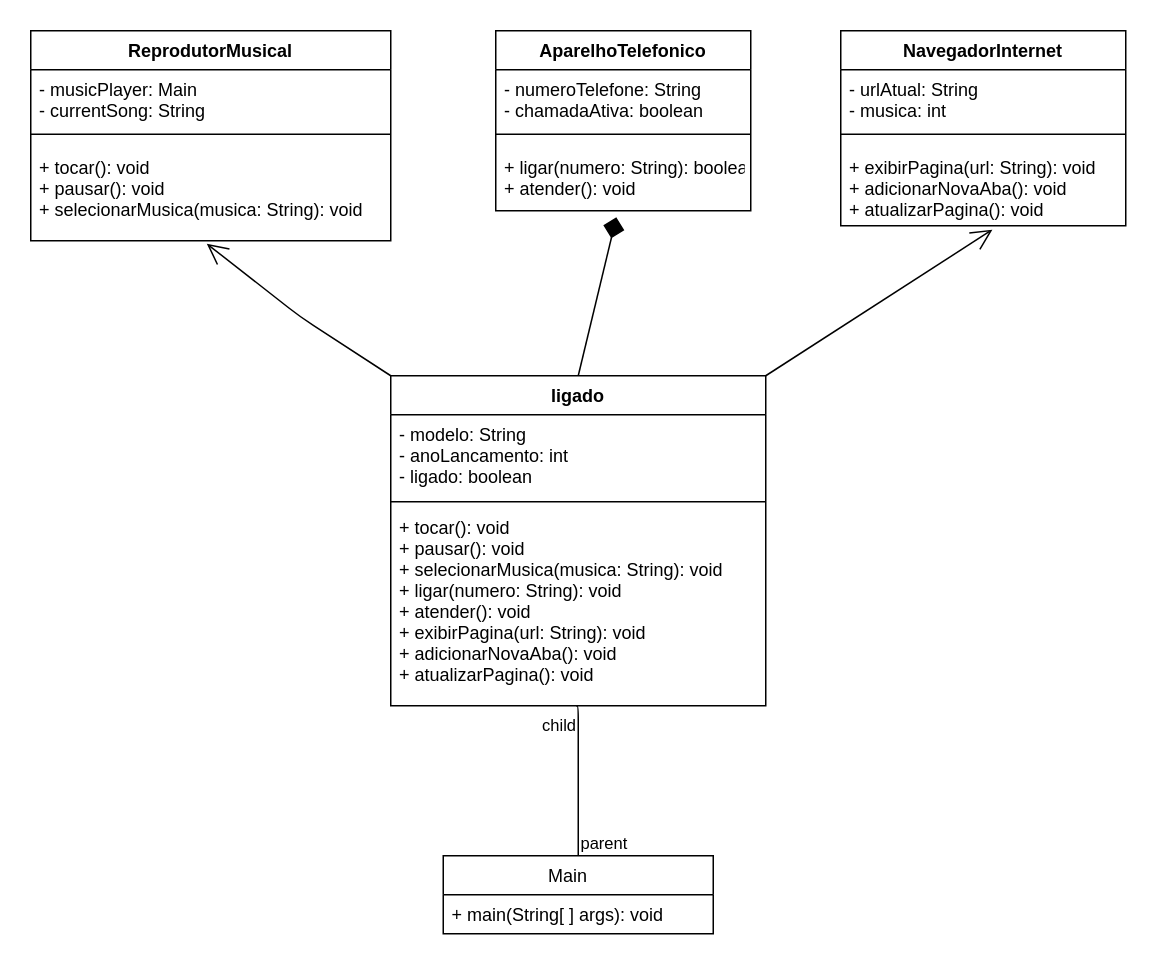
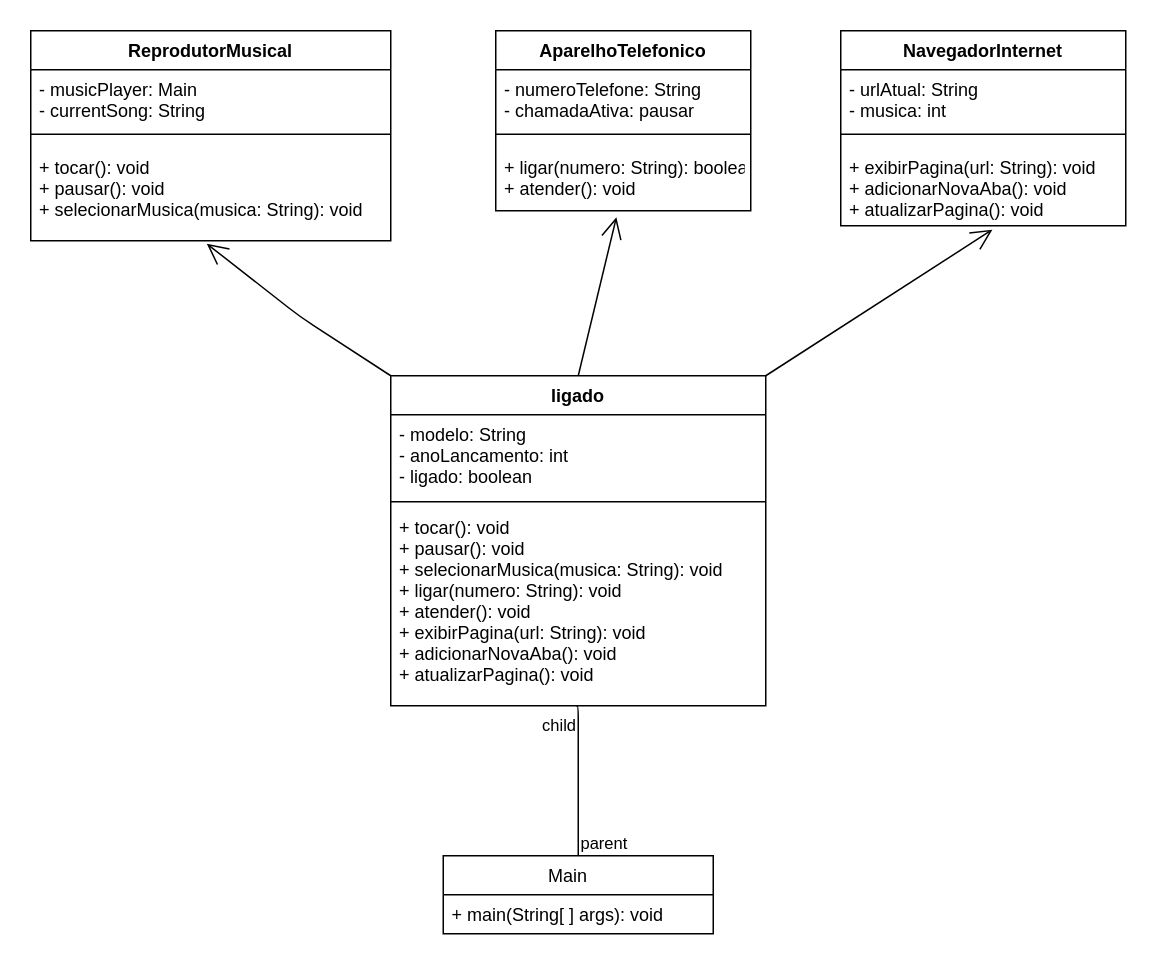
(613, 90) -> (613, 90)
(611, 238) -> (613, 229)
